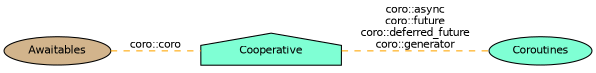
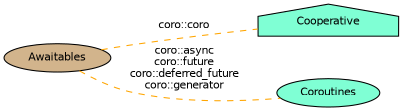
(415, 51) -> (177, 99)
